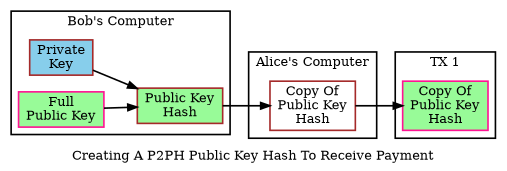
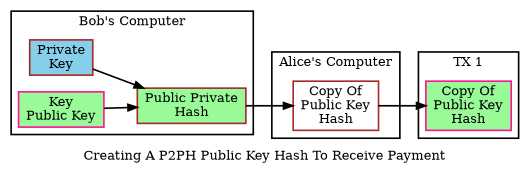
(180, 106) -> (192, 106)
(61, 109) -> (61, 109)
